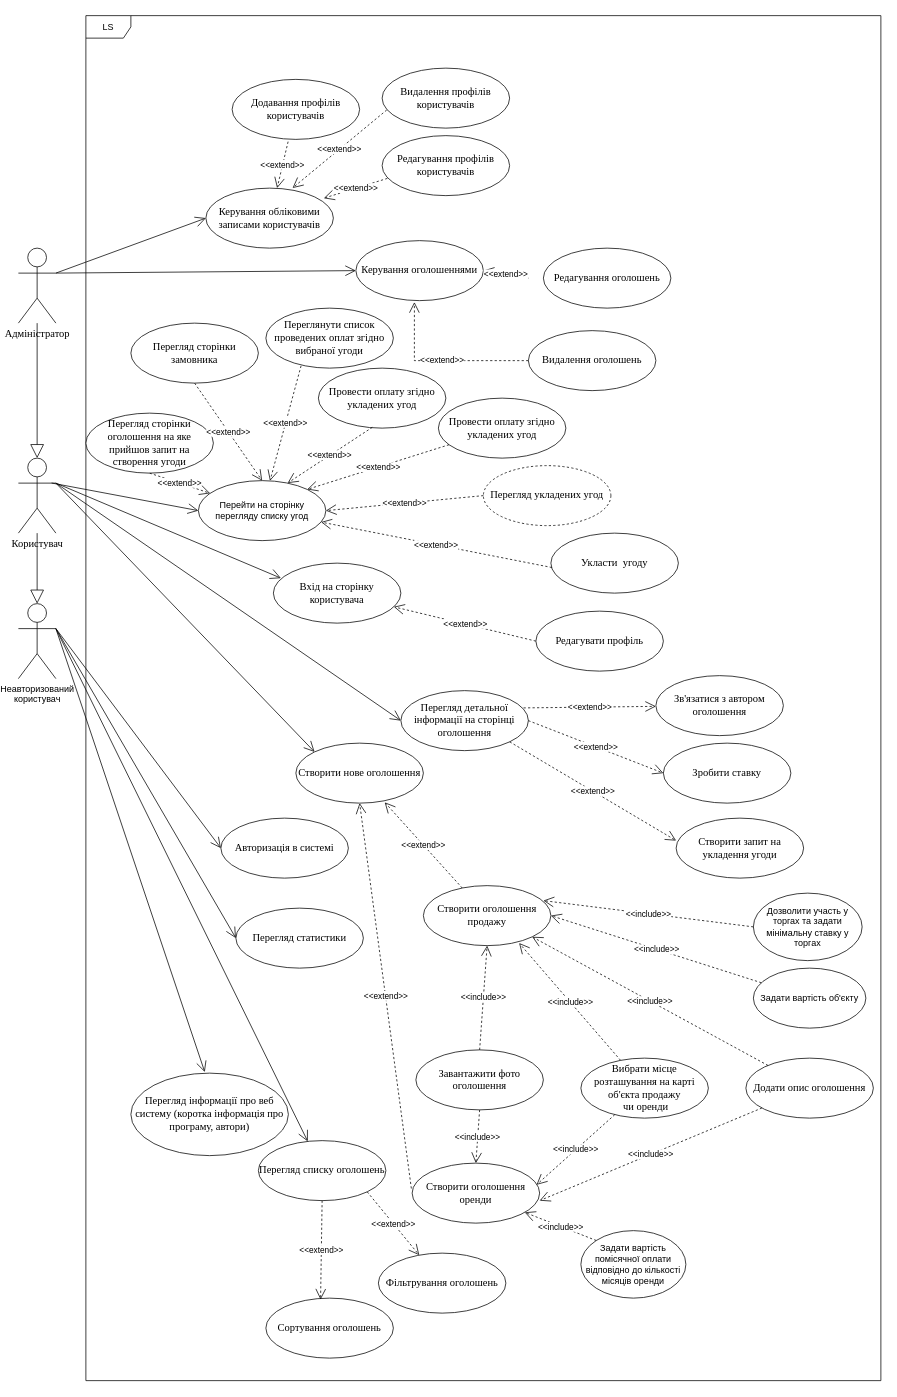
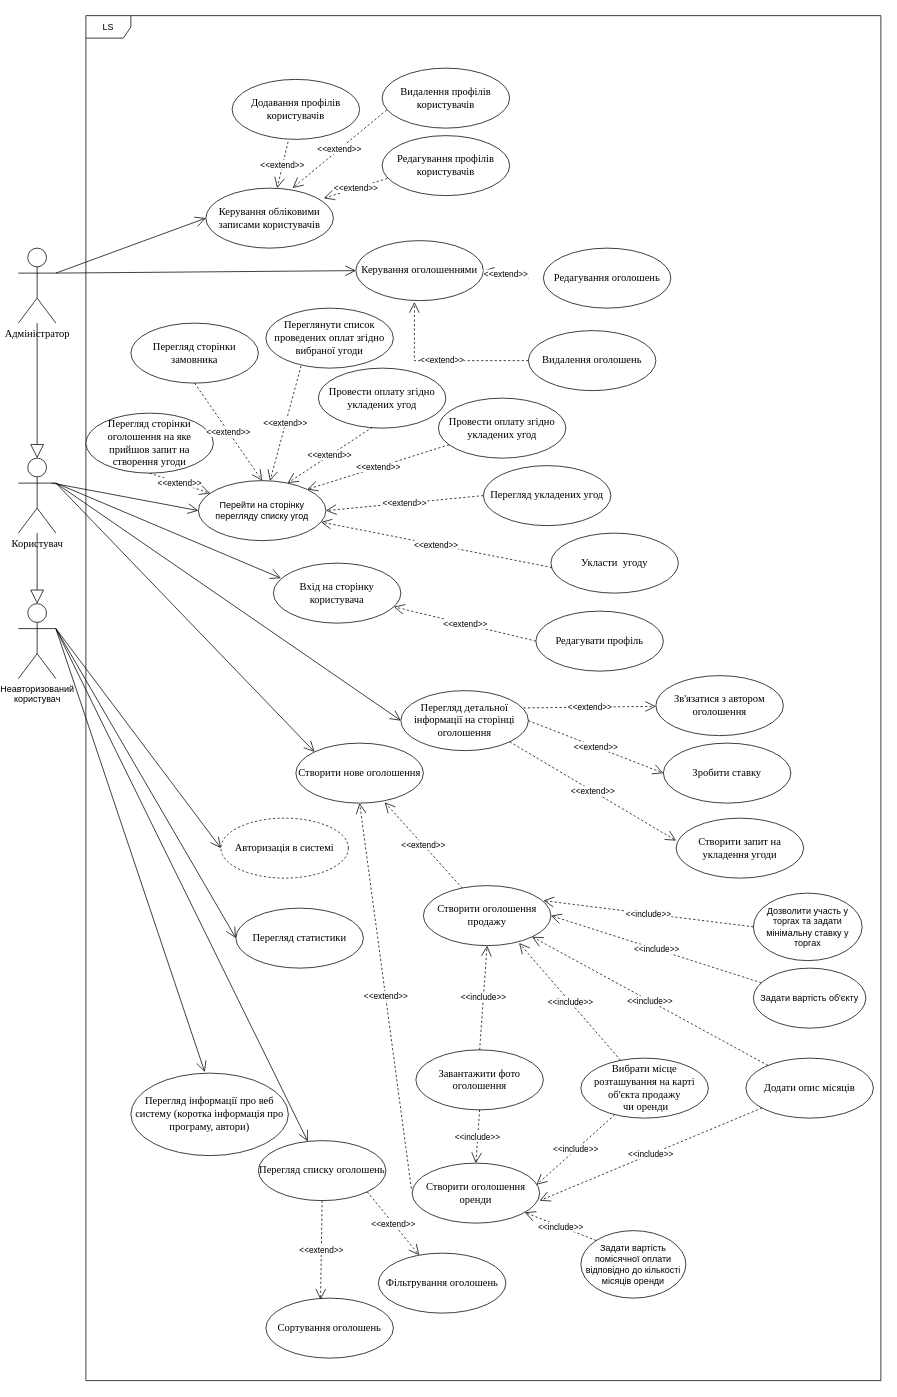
(547, 495) -> (547, 495)
(285, 848) -> (285, 848)
(810, 1088) -> (810, 1088)
